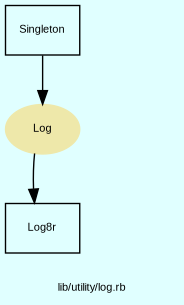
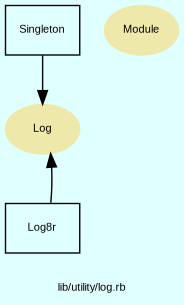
none -> (142, 30)
(33, 171) -> (52, 185)
